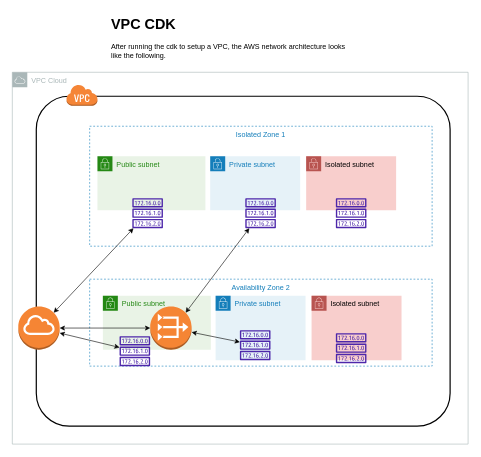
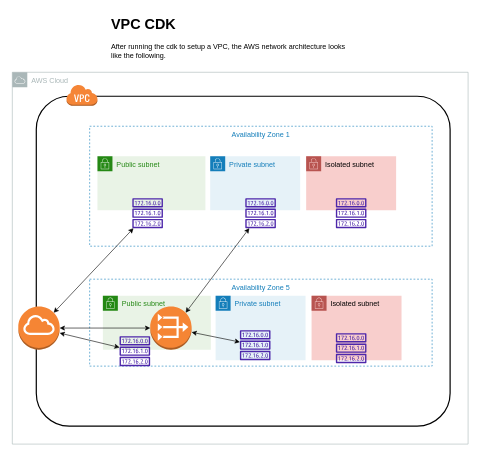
(48, 81) -> (48, 81)
(261, 134) -> (261, 134)
(261, 287) -> (261, 287)
